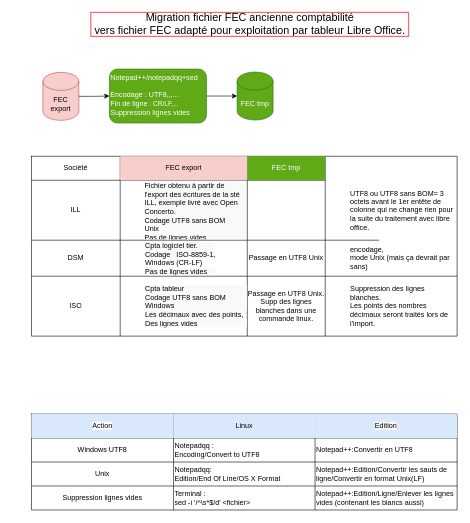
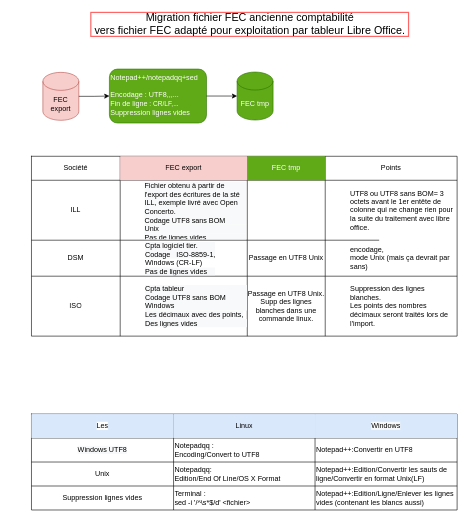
none -> (392, 168)
(103, 426) -> (103, 426)
(386, 426) -> (386, 426)
